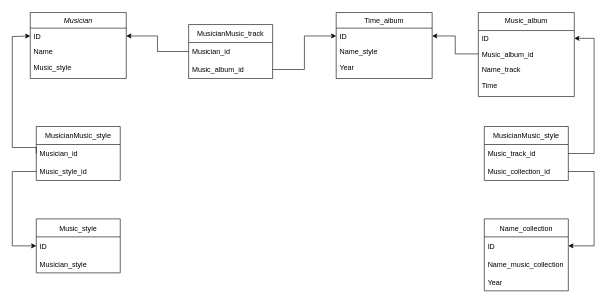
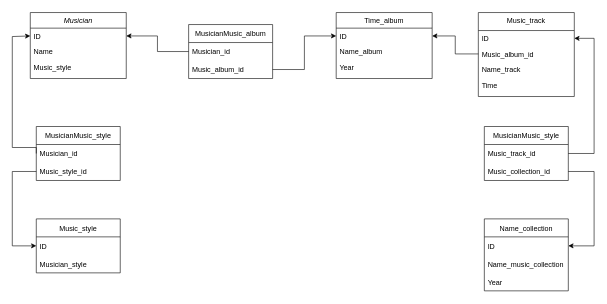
(526, 20) -> (526, 20)
(230, 34) -> (230, 34)
(359, 52) -> (359, 52)
